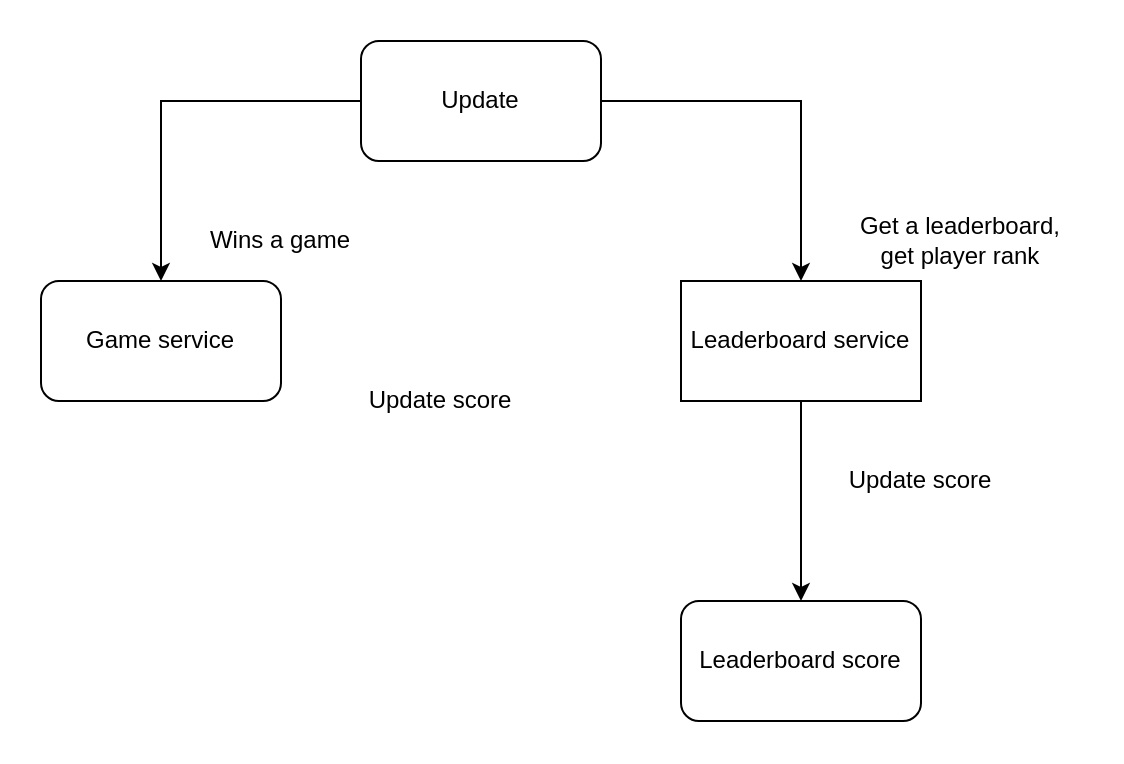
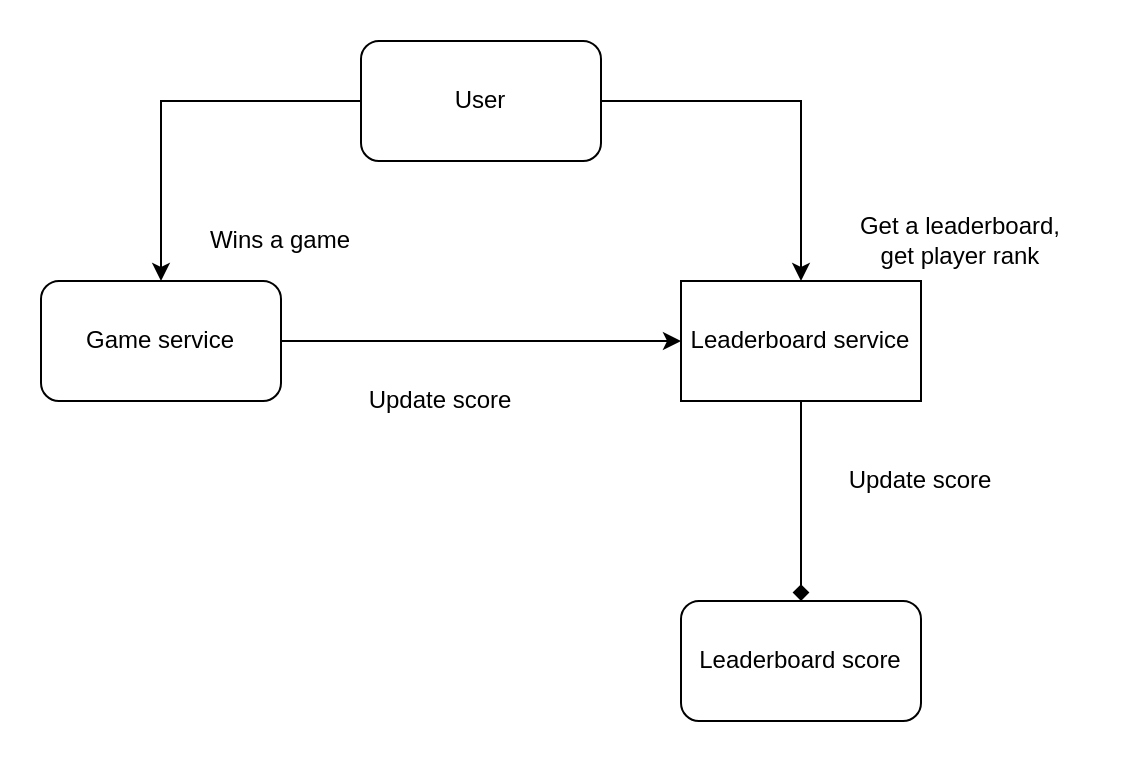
(481, 101) -> (481, 101)
none -> (474, 341)
(801, 586) -> (801, 585)
